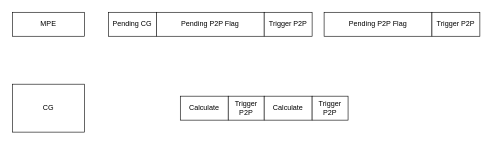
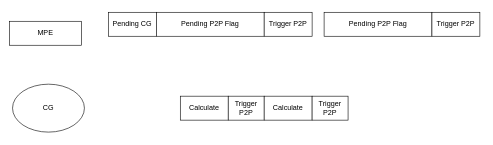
(48, 24) -> (45, 33)
(48, 108) -> (48, 108)
